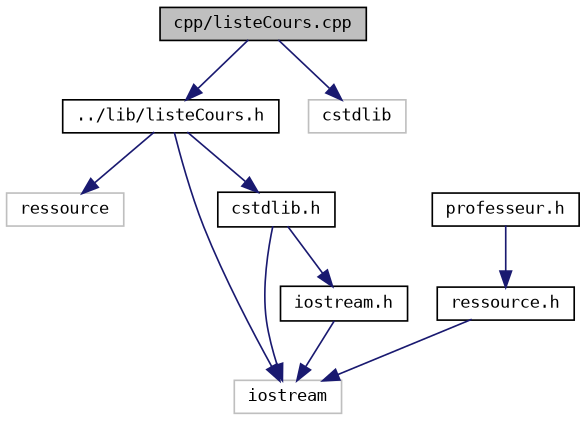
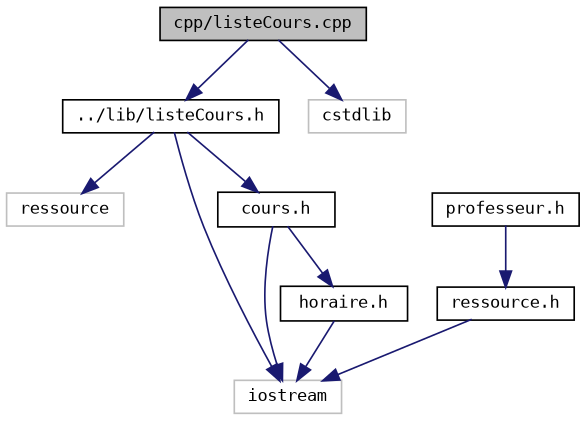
(276, 210) -> (276, 210)
(344, 304) -> (344, 304)
